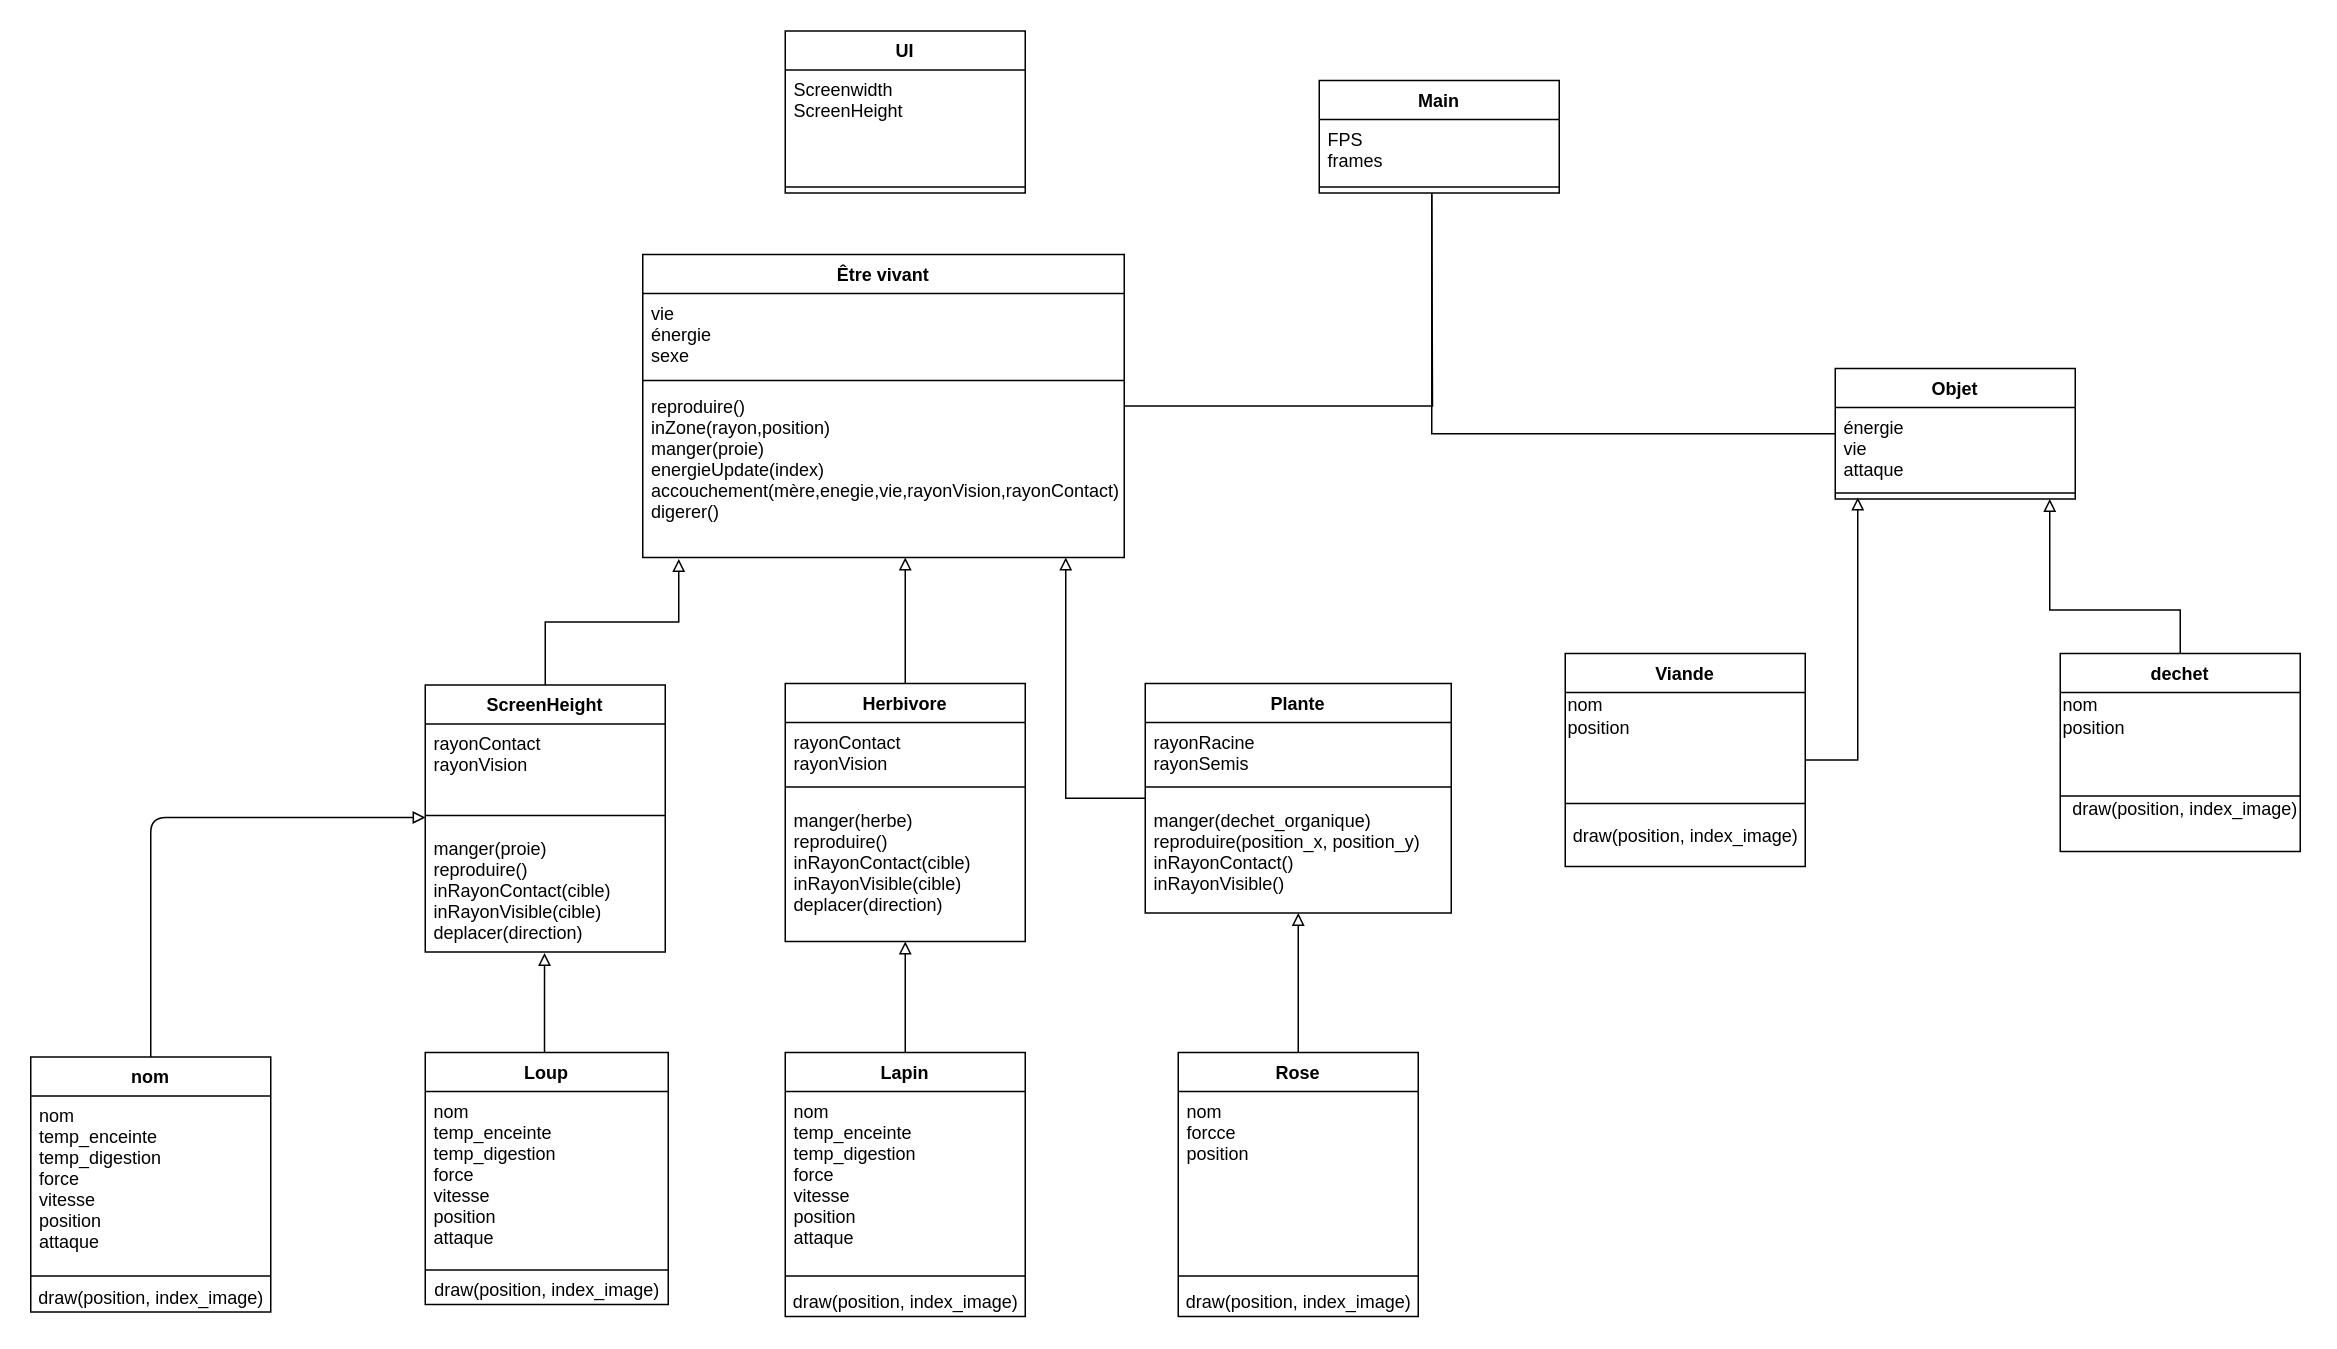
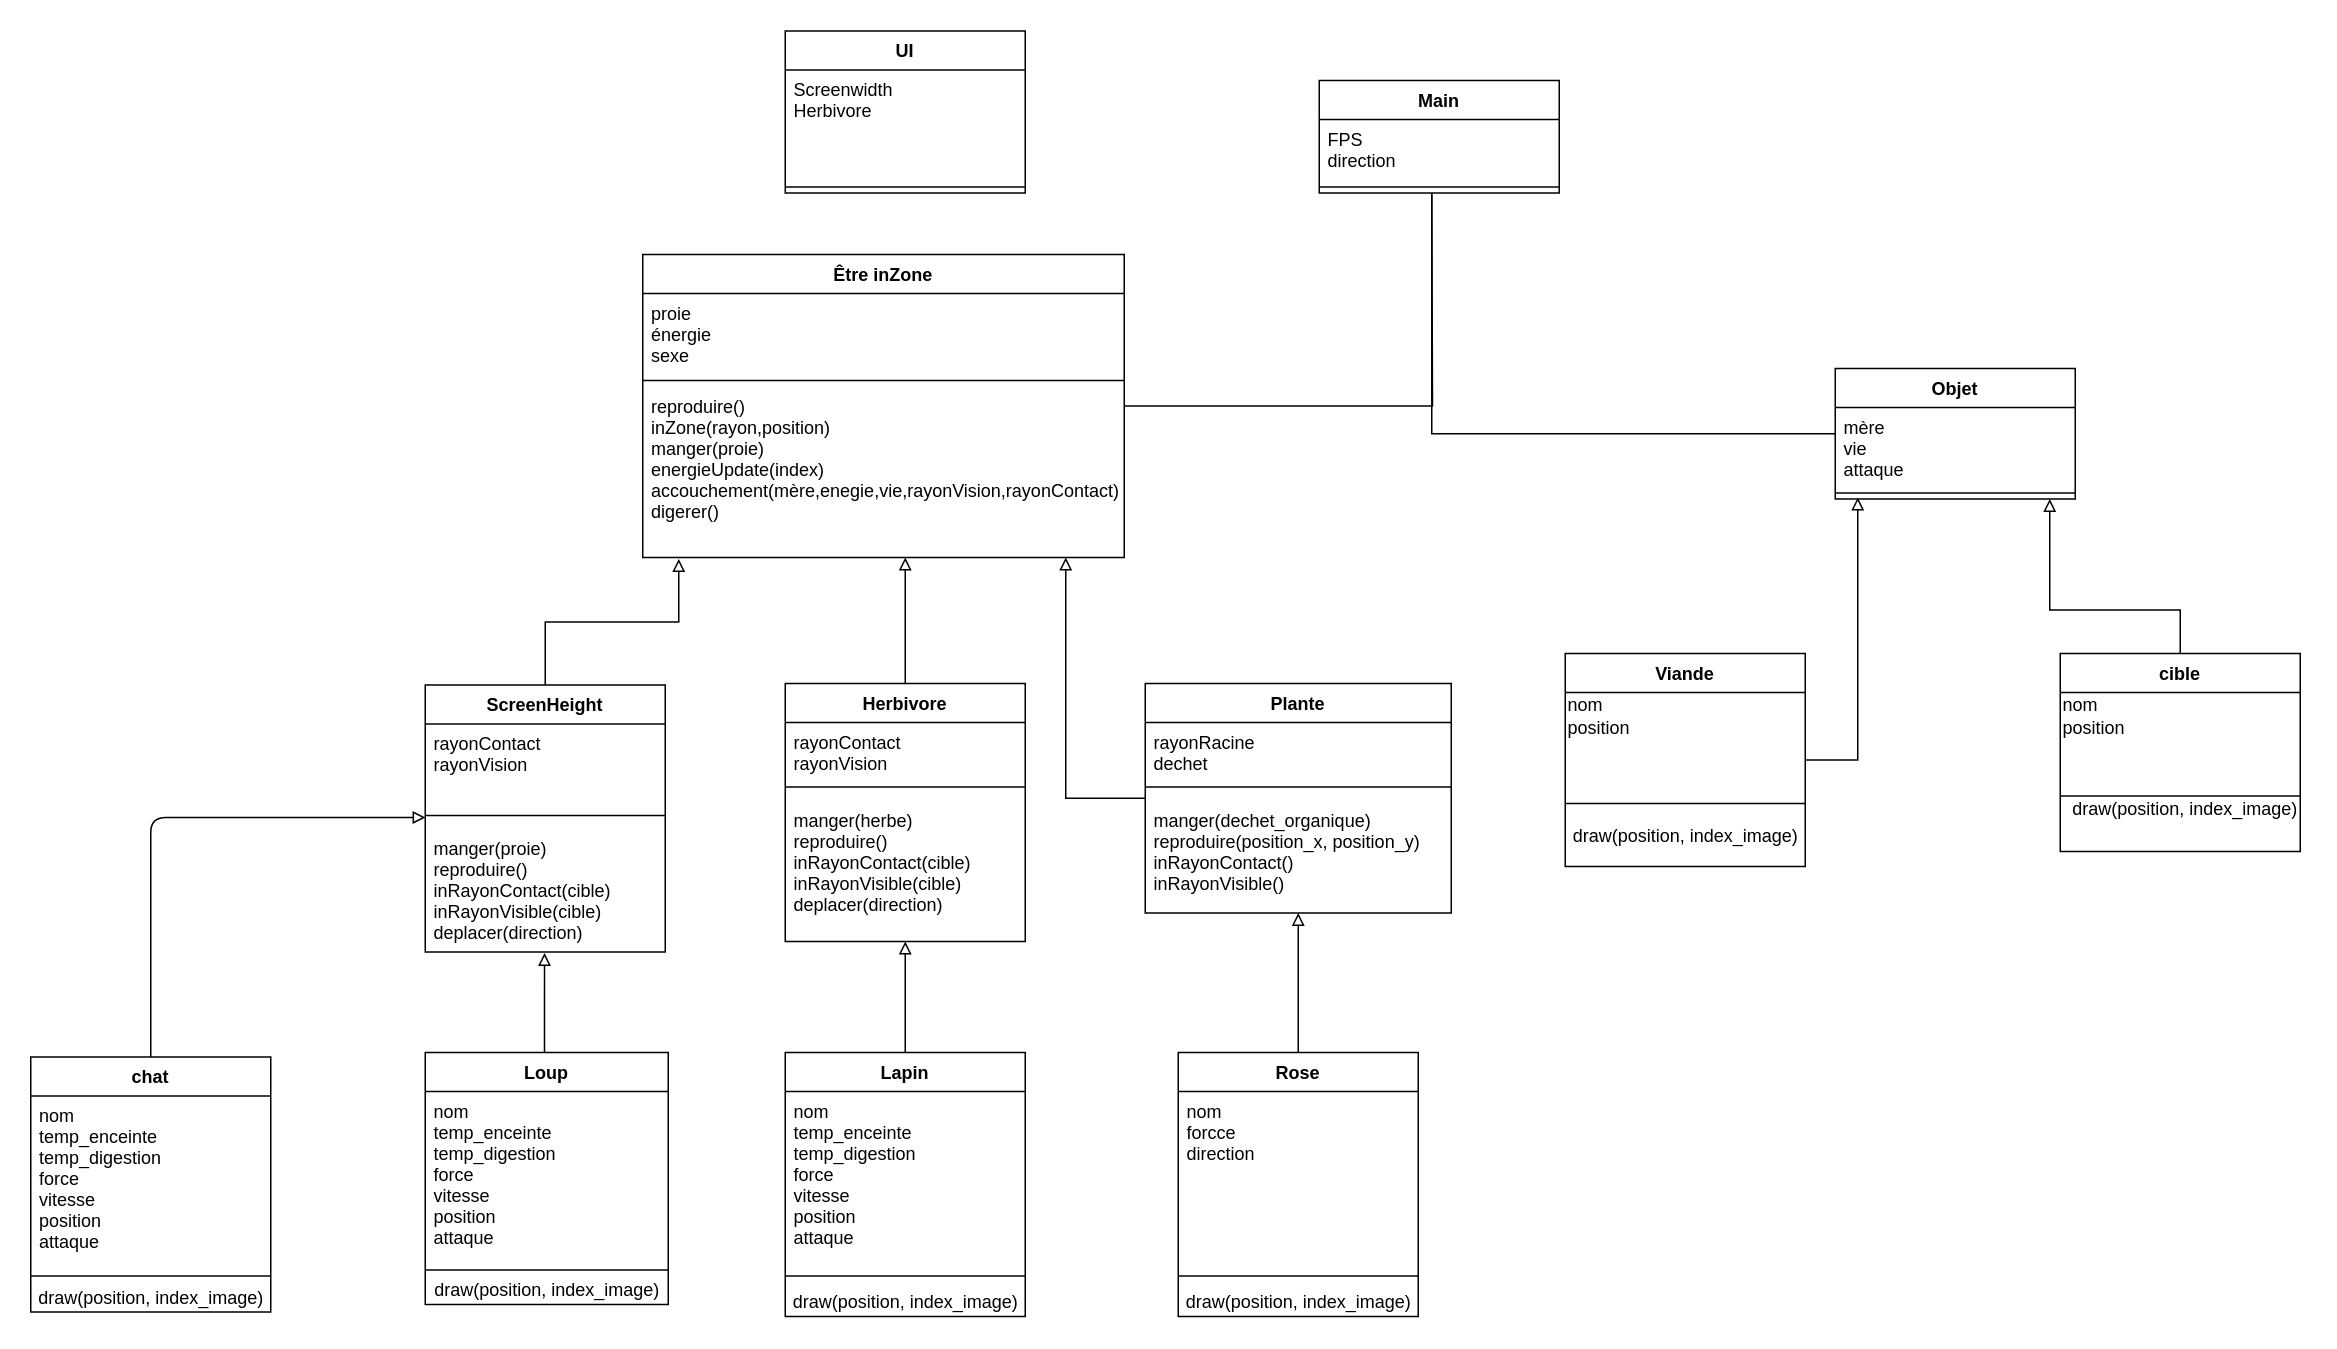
(847, 90) -> (847, 90)
(1343, 140) -> (1343, 140)
(883, 275) -> (883, 275)
(664, 314) -> (674, 314)
(1876, 428) -> (1864, 428)
(2180, 674) -> (2180, 674)
(1207, 743) -> (1207, 743)
(150, 1077) -> (150, 1077)
(1202, 1112) -> (1202, 1112)
